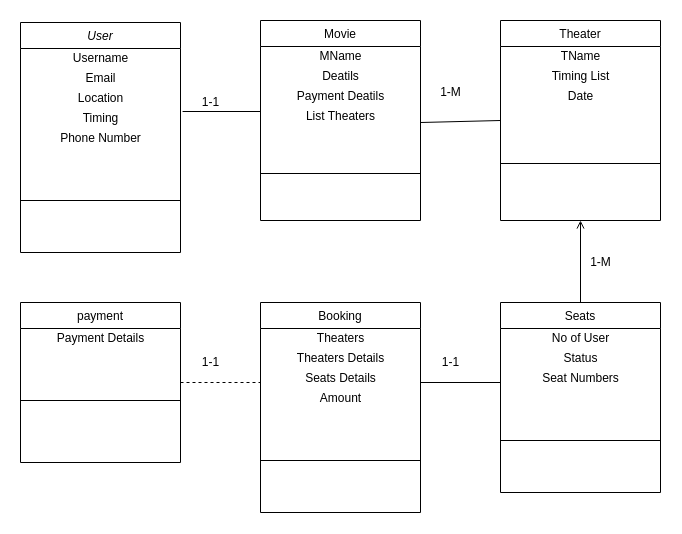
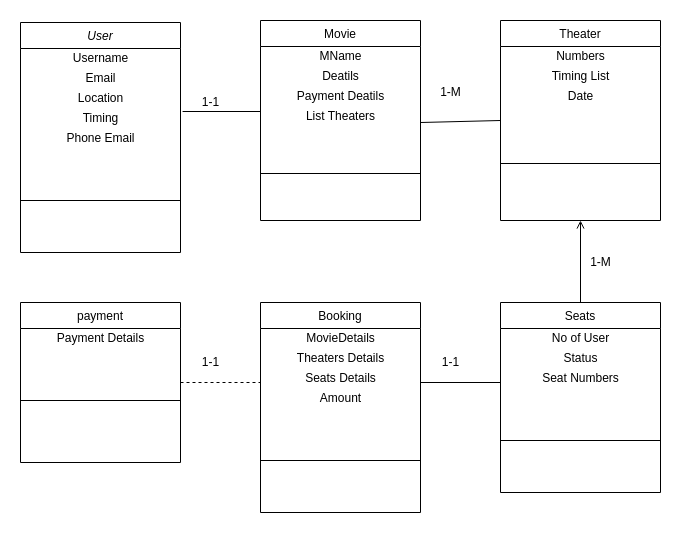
(581, 57) -> (581, 57)
(101, 139) -> (101, 139)
(341, 339) -> (341, 339)
